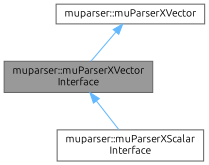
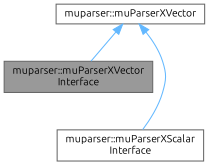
(108, 115) -> (165, 81)
